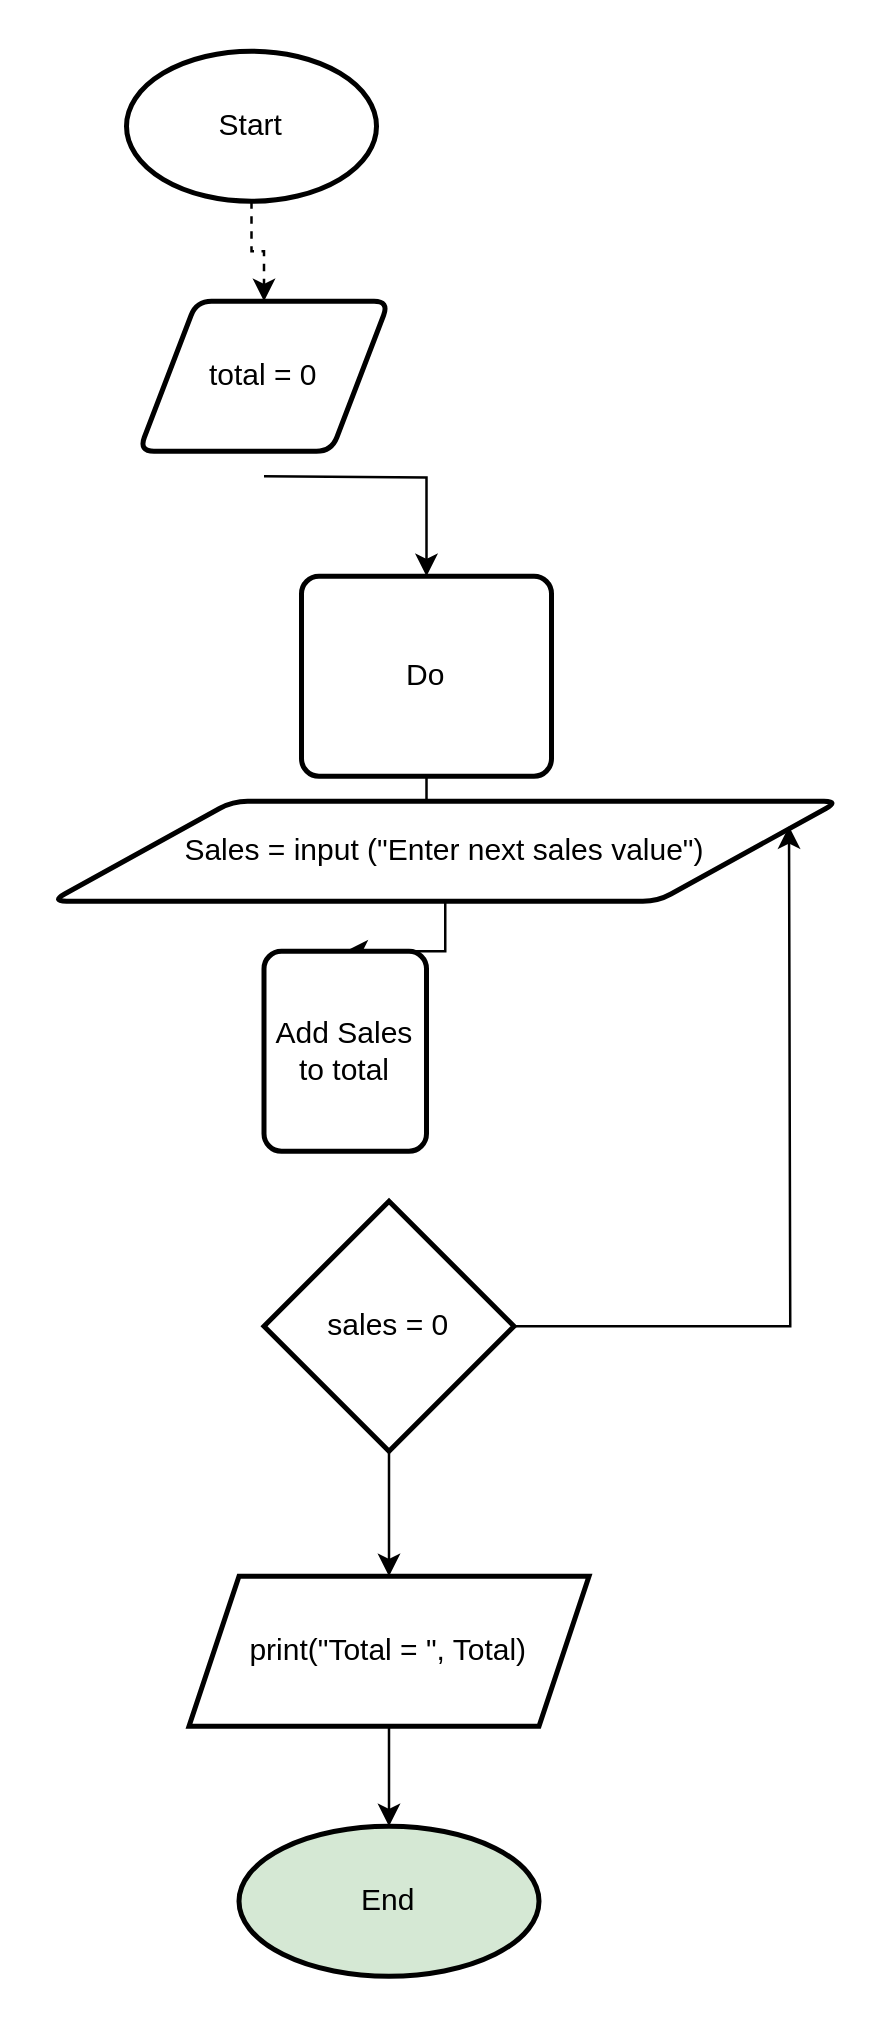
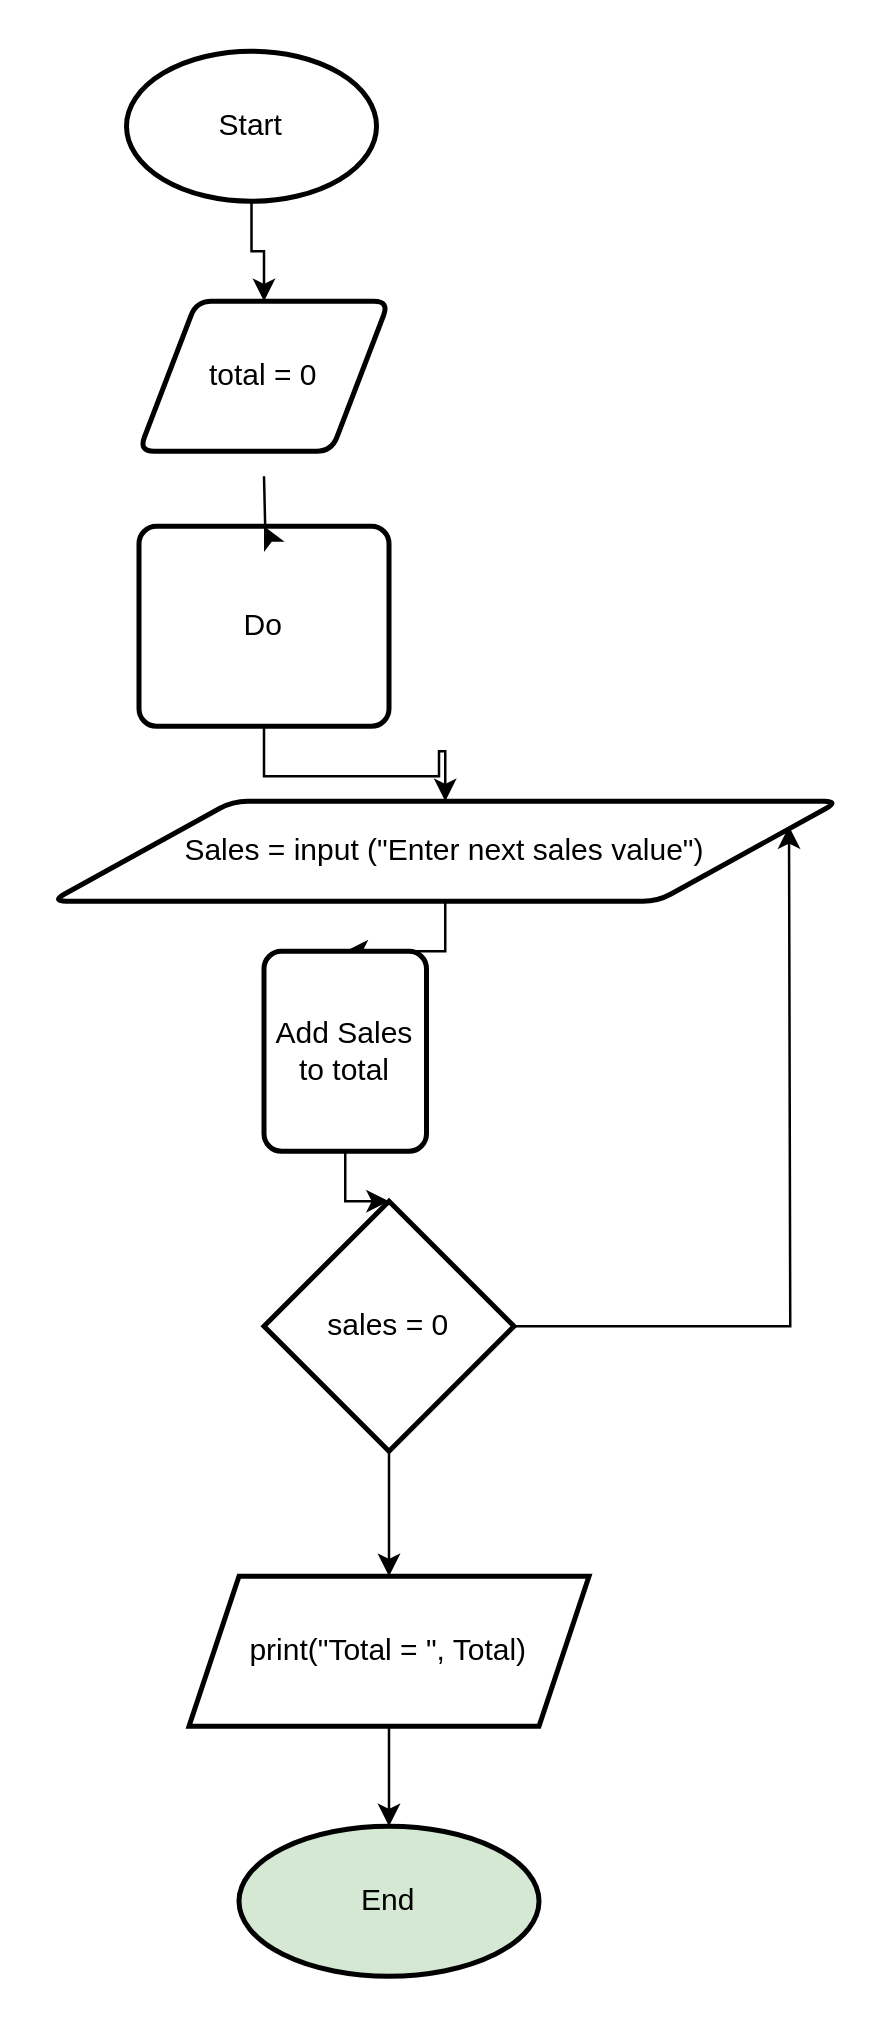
(251, 247) -> (251, 247)
(426, 676) -> (264, 626)
none -> (345, 1190)
